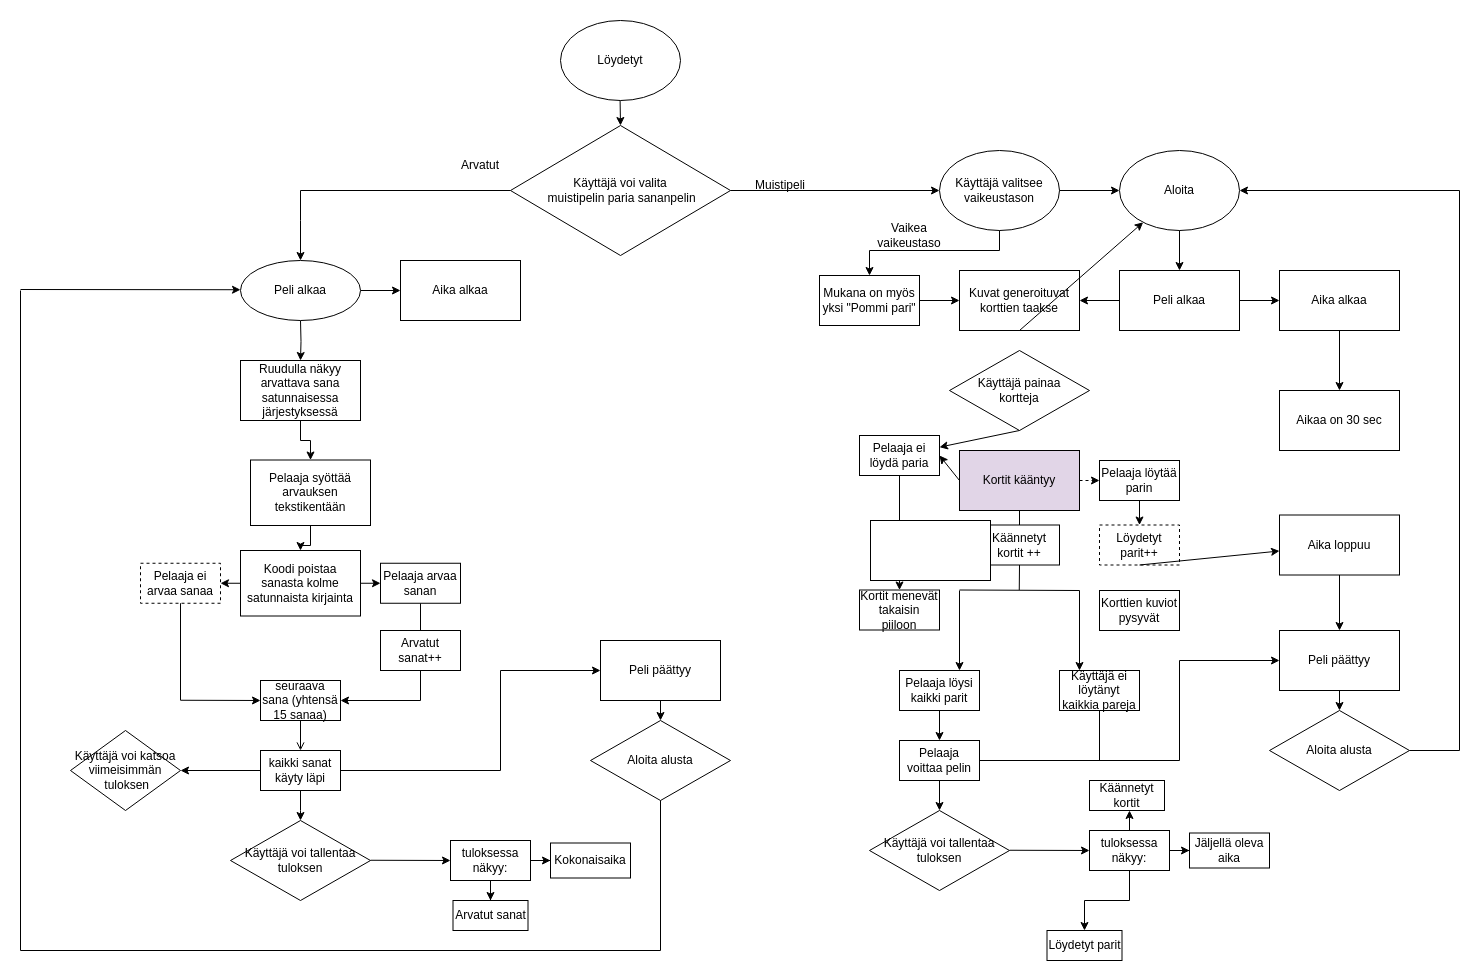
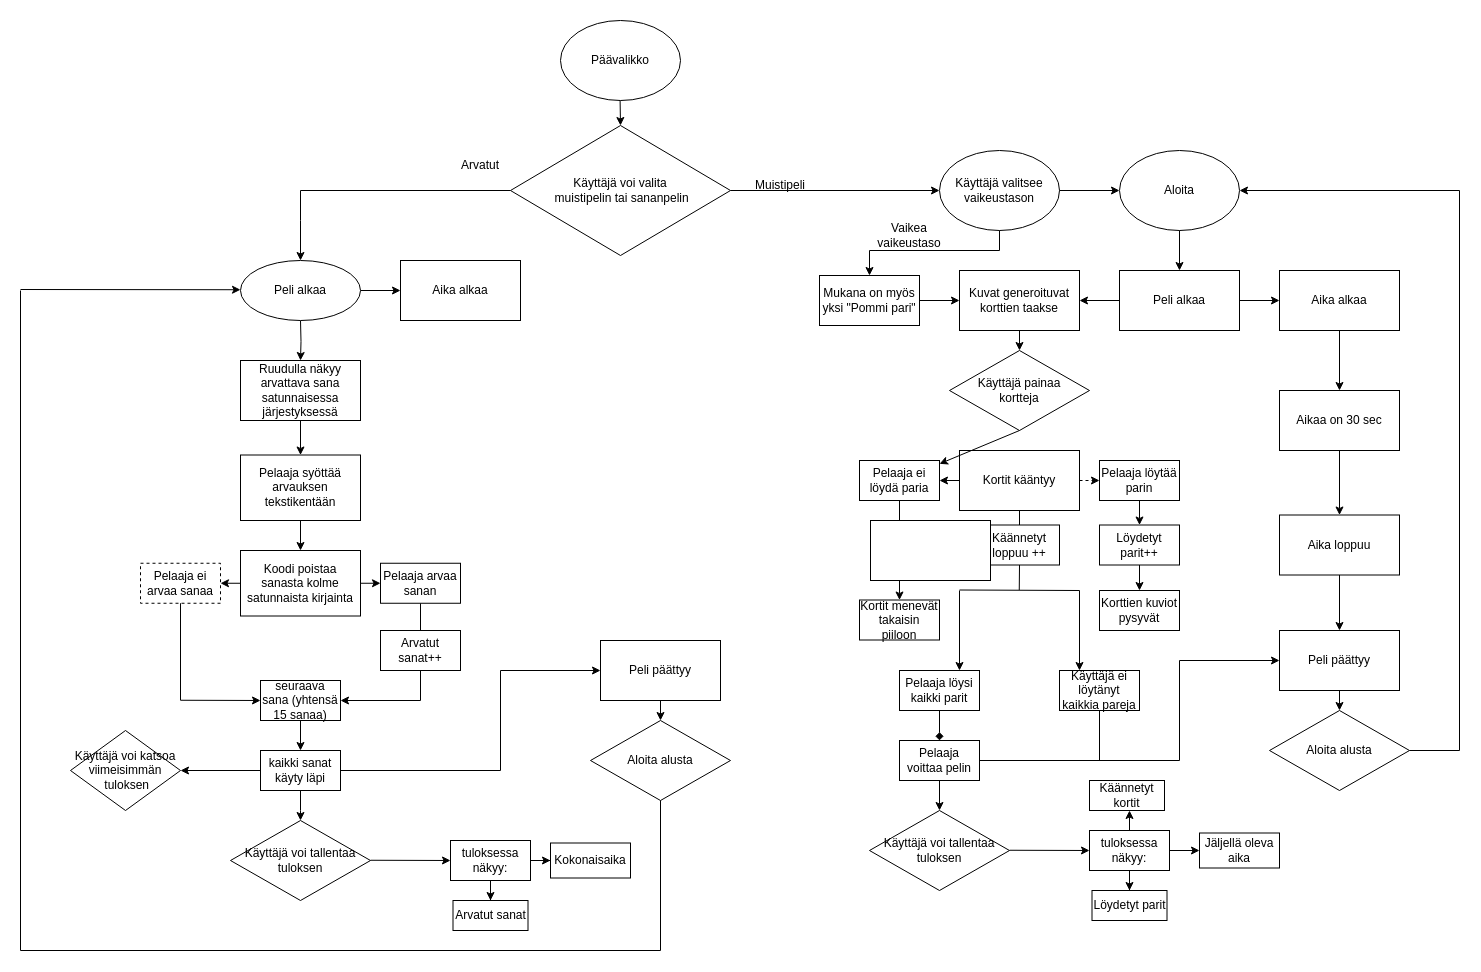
(621, 61) -> (621, 61)
(621, 191) -> (621, 191)
(1079, 279) -> (1020, 337)
(900, 456) -> (900, 481)
none -> (1340, 480)
(1020, 481) -> (1020, 481)
(311, 493) -> (301, 488)
(1140, 545) -> (1140, 545)
(1020, 546) -> (1020, 546)
(1206, 558) -> (1140, 574)
(900, 610) -> (900, 620)
(940, 732) -> (940, 731)
(301, 744) -> (301, 742)
(1230, 851) -> (1240, 851)
(1085, 946) -> (1130, 906)
